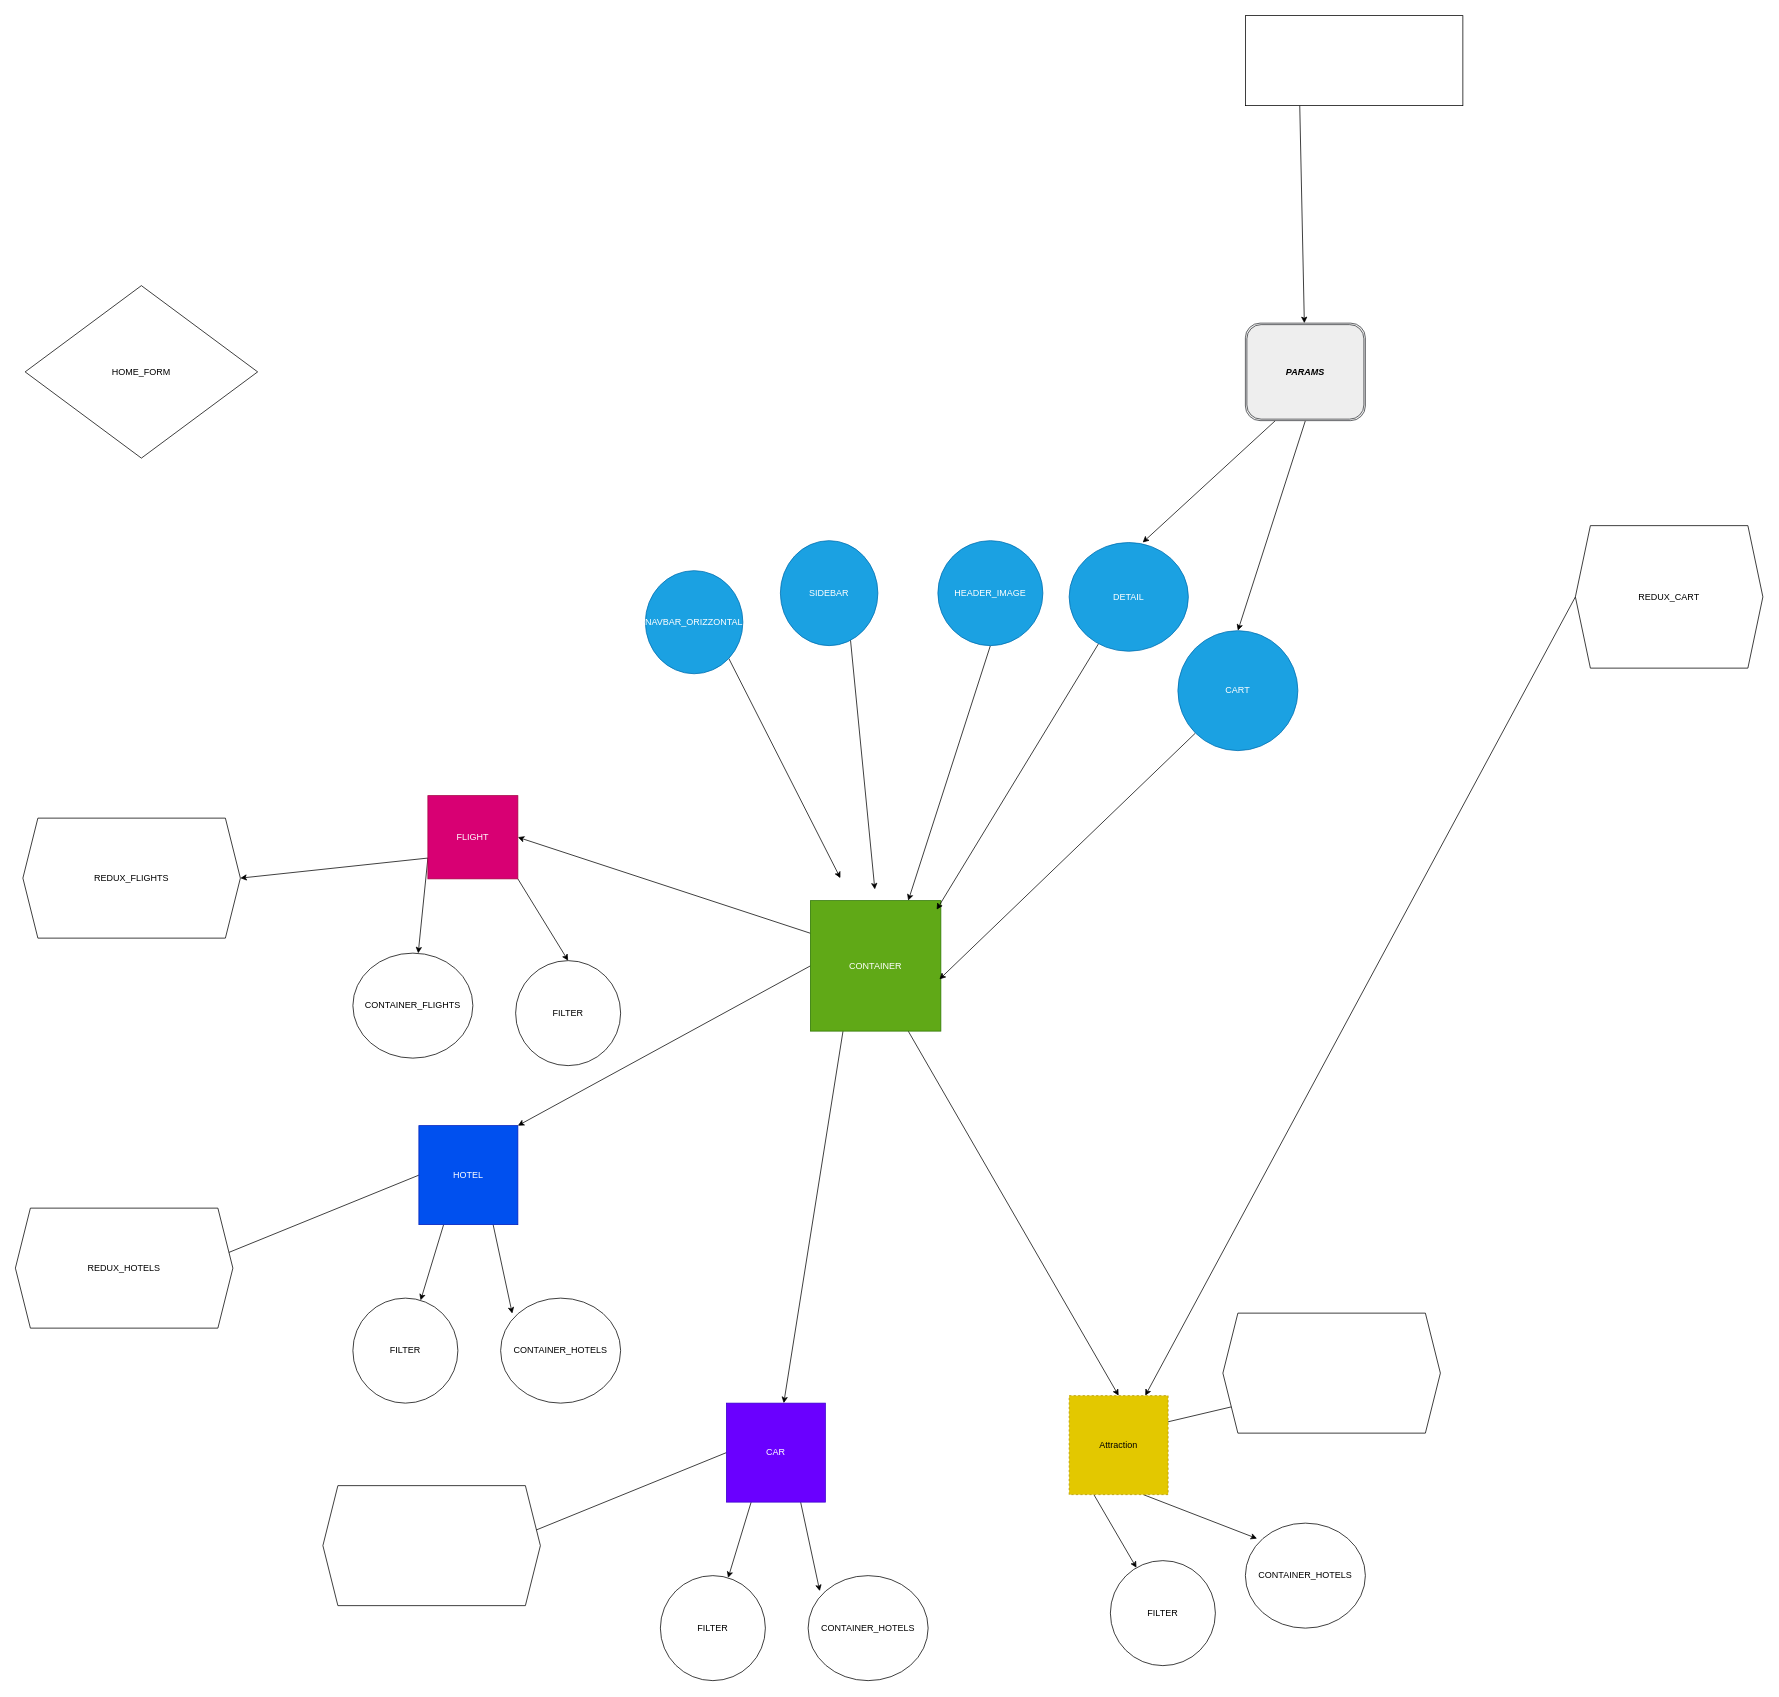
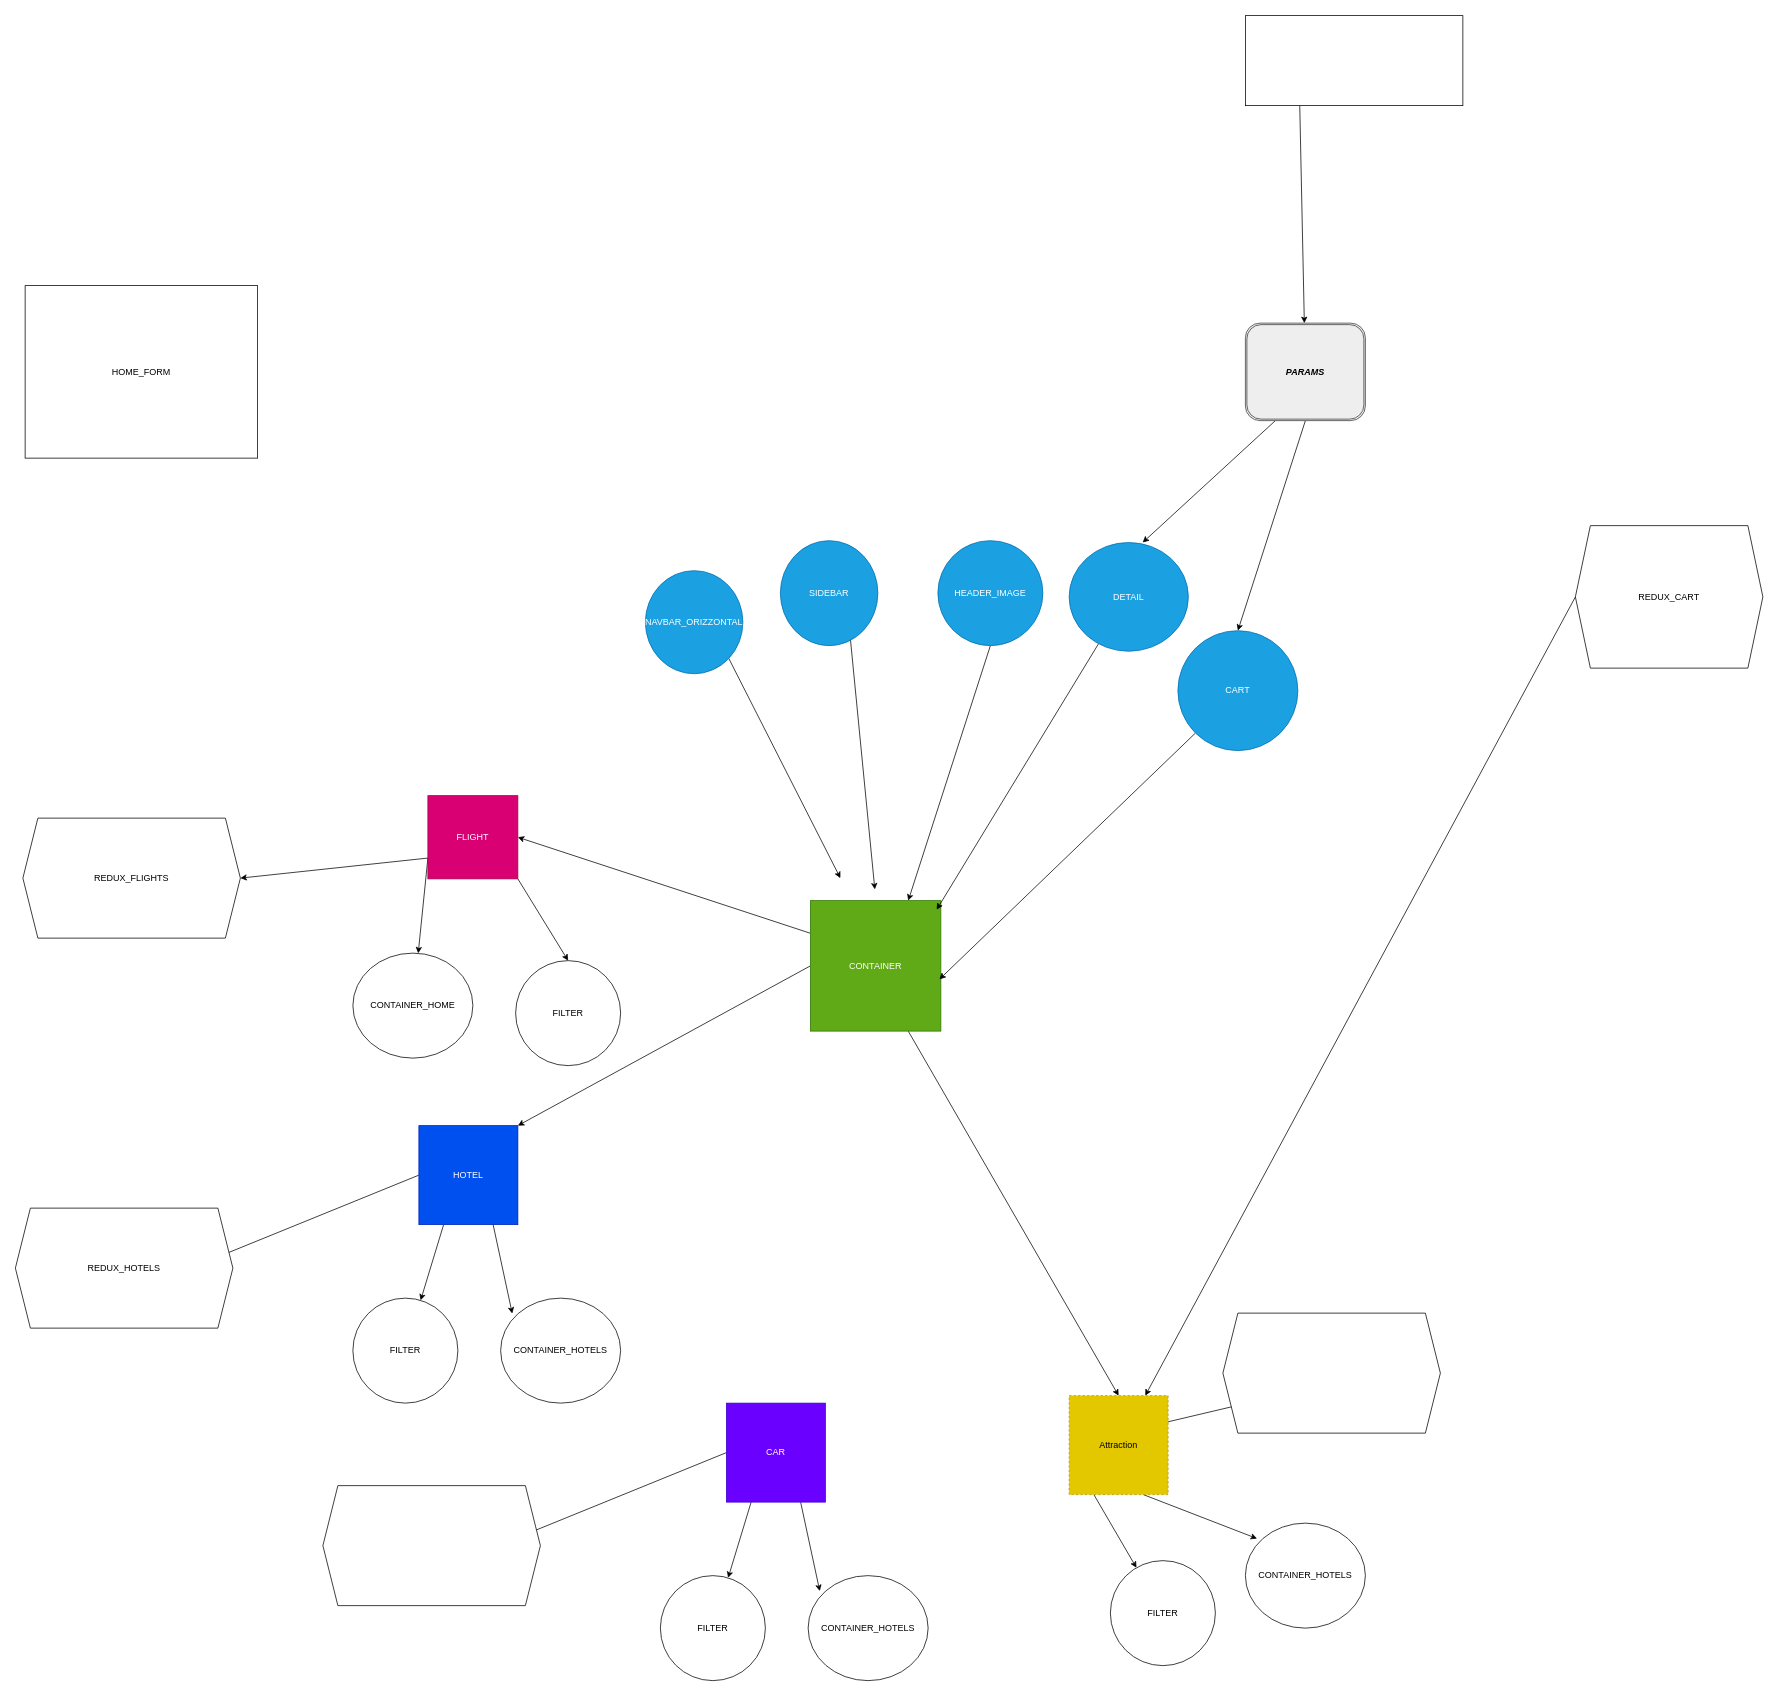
(141, 372) -> (141, 372)
(413, 1005) -> (413, 1005)
(814, 1214) -> none
